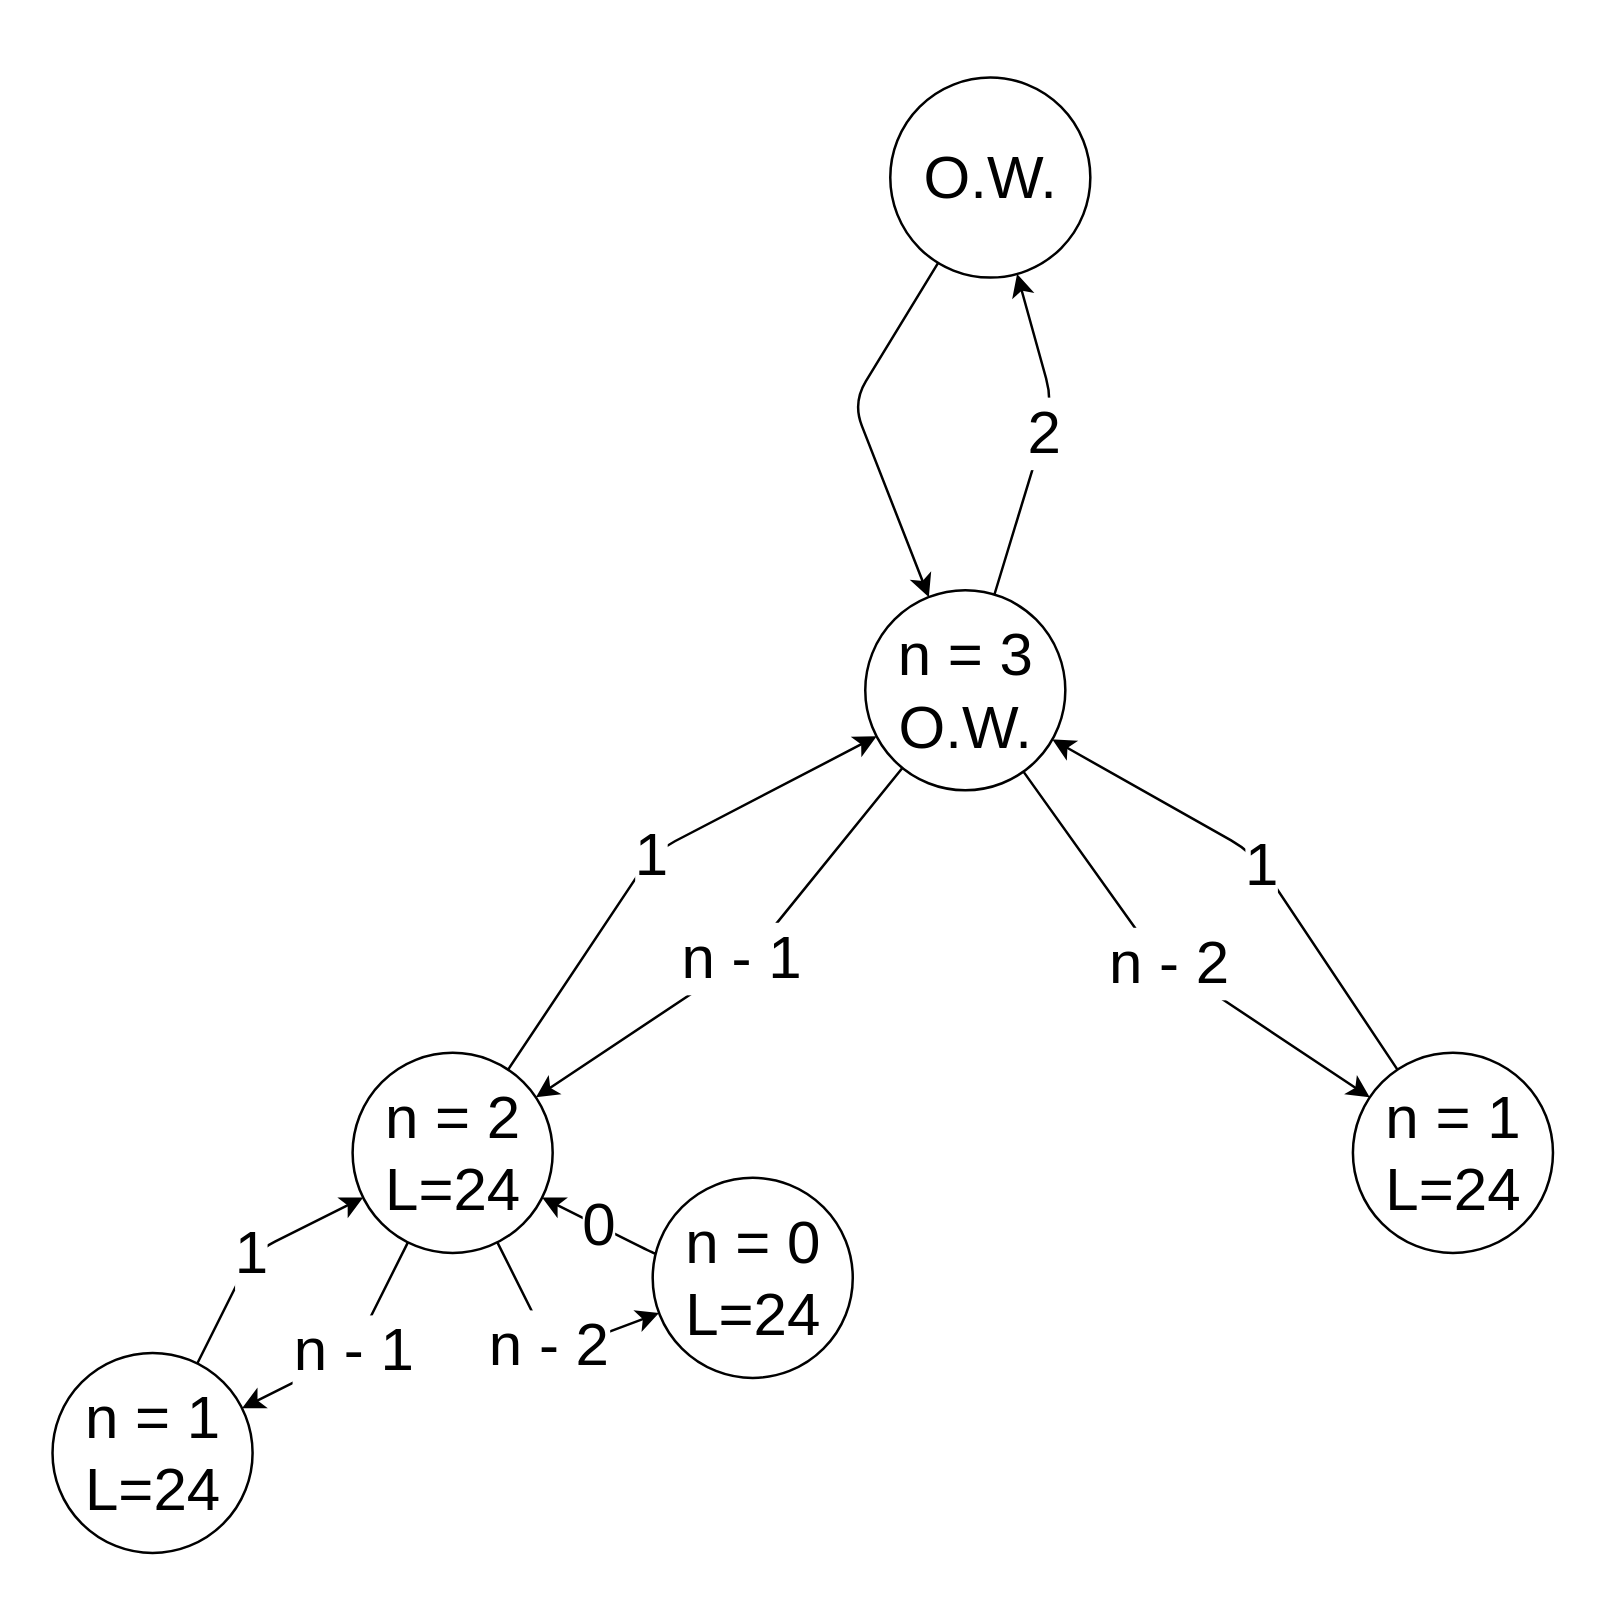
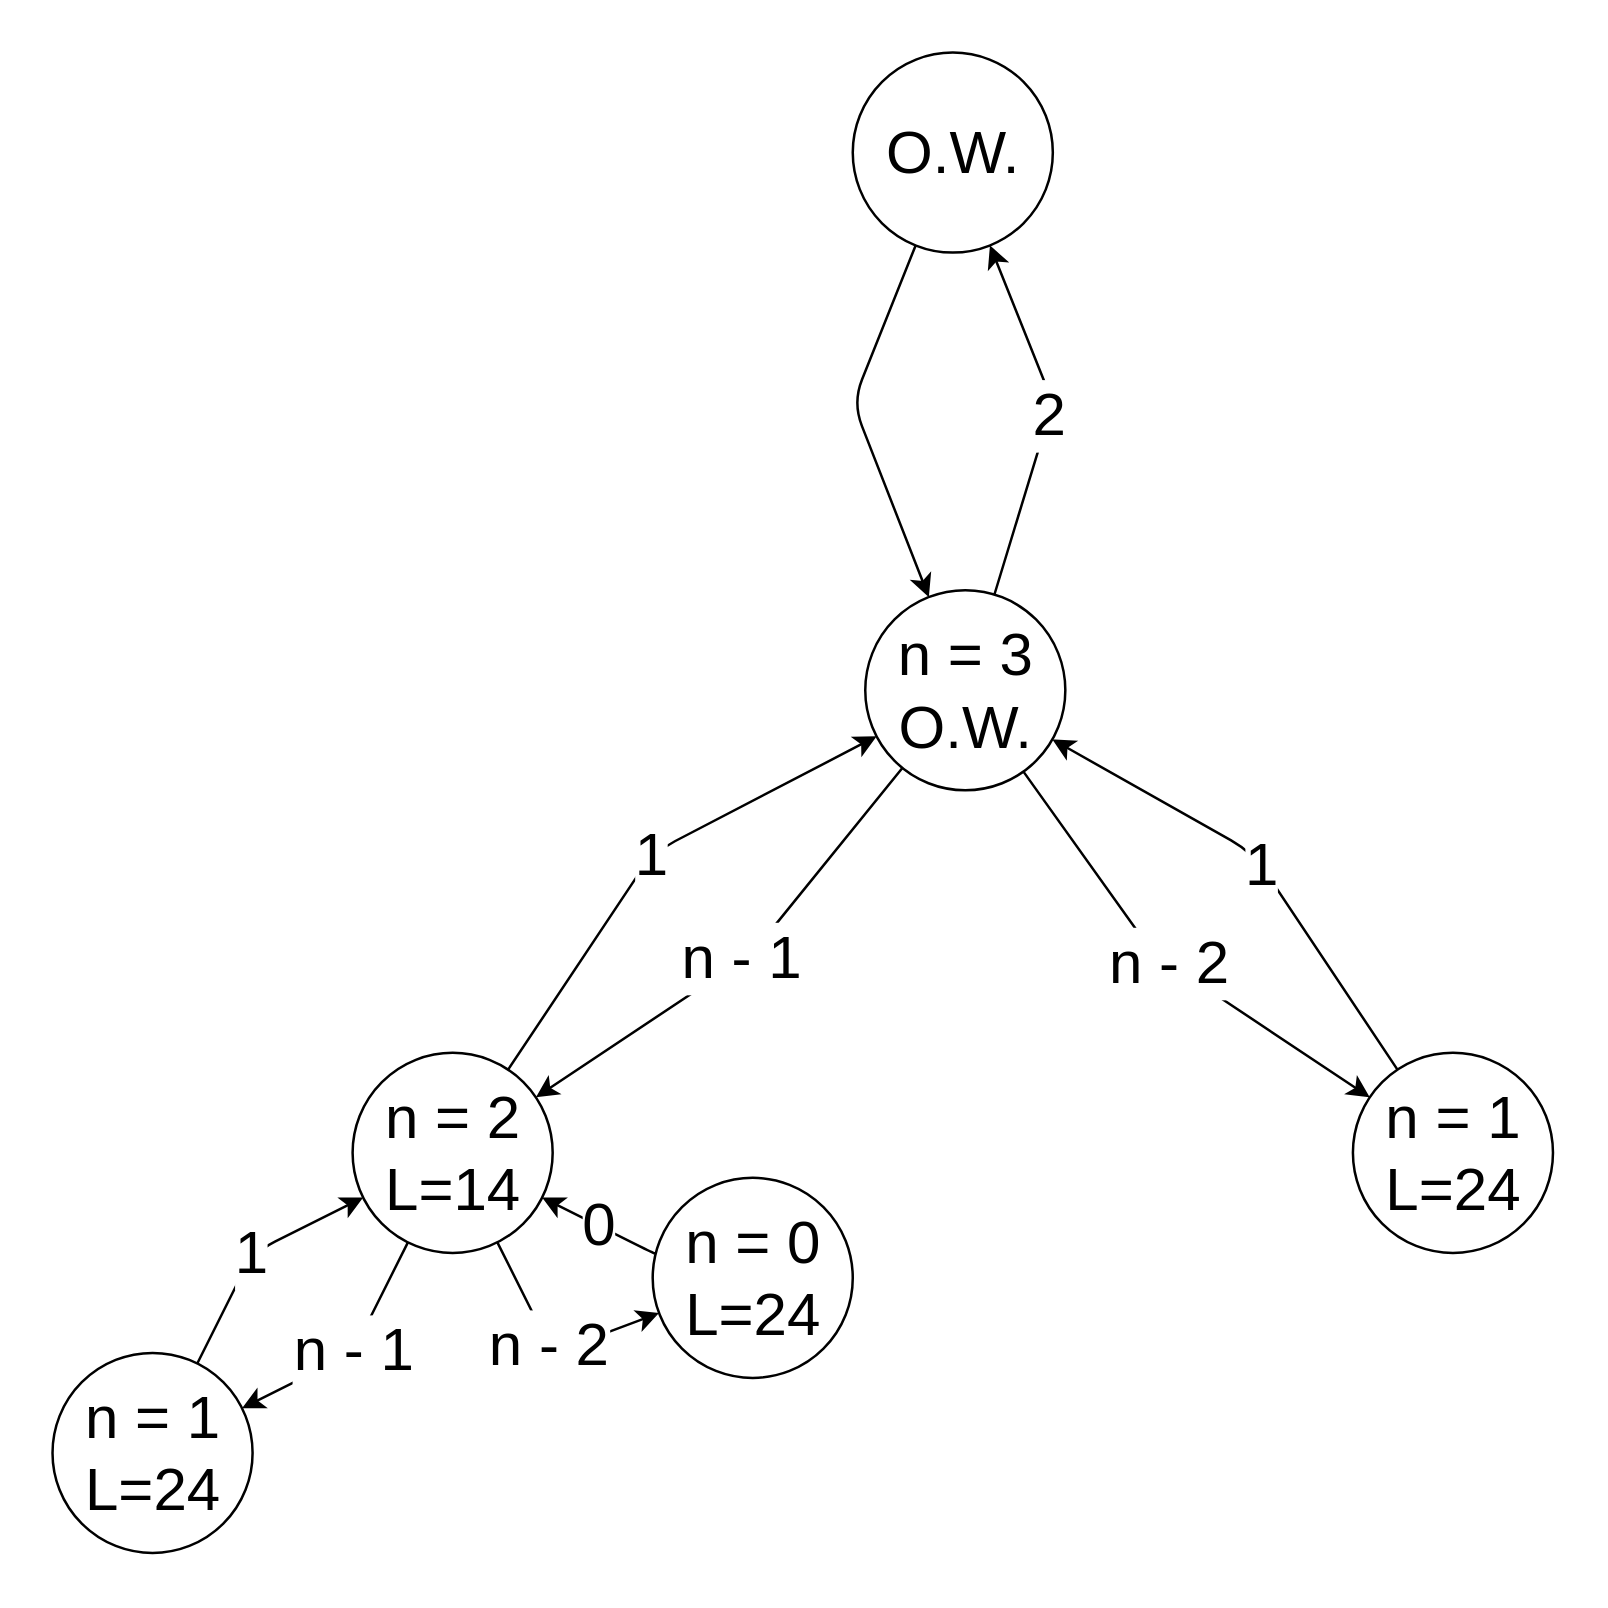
(990, 178) -> (953, 153)
(454, 1154) -> (454, 1154)
